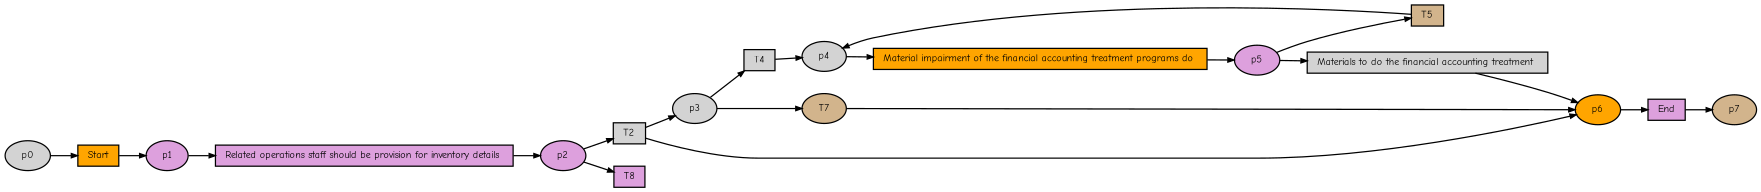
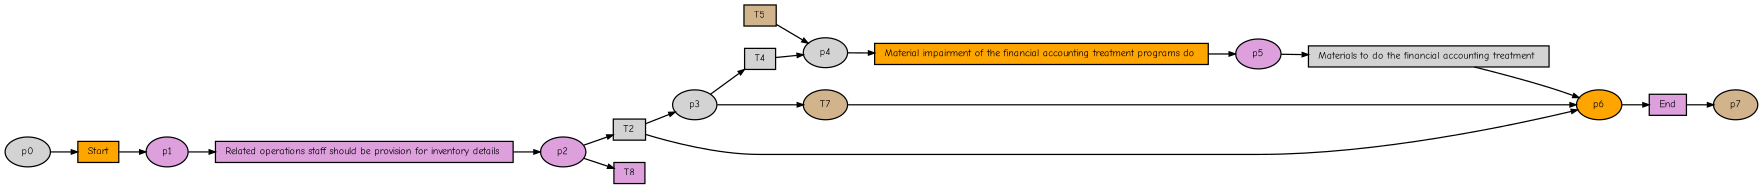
(1340, 33) -> none
